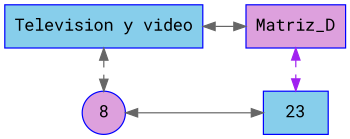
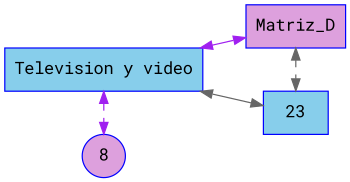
(225, 26) -> (223, 43)
(296, 69) -> (296, 69)
(104, 70) -> (104, 113)
(195, 113) -> (232, 98)
